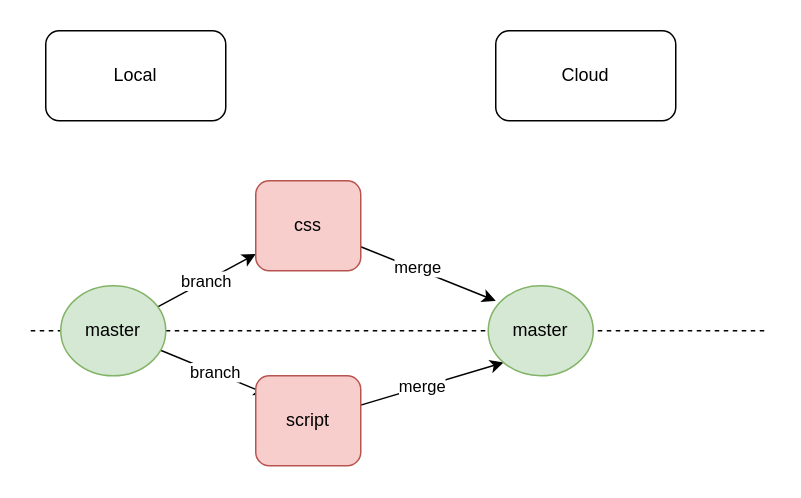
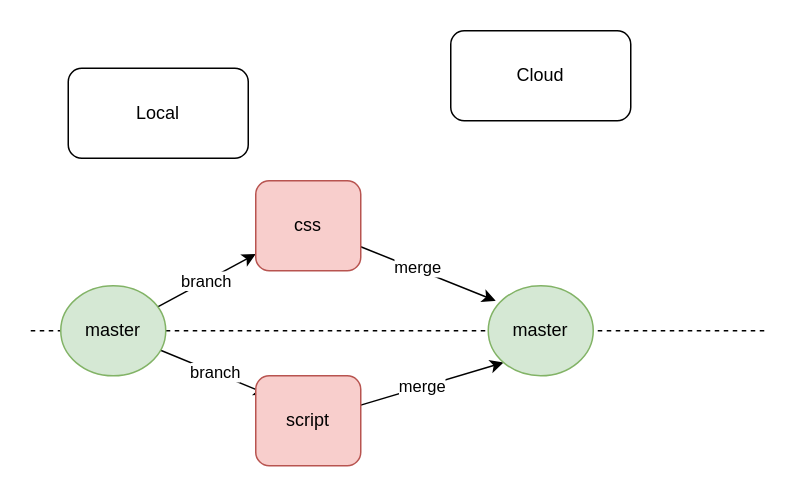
(136, 76) -> (158, 113)
(586, 76) -> (541, 76)
